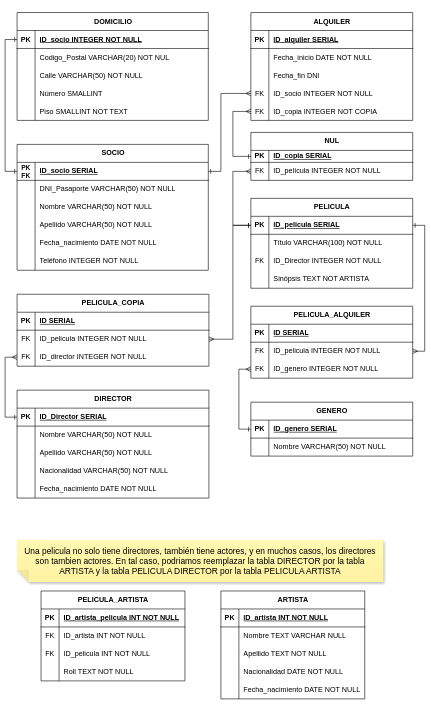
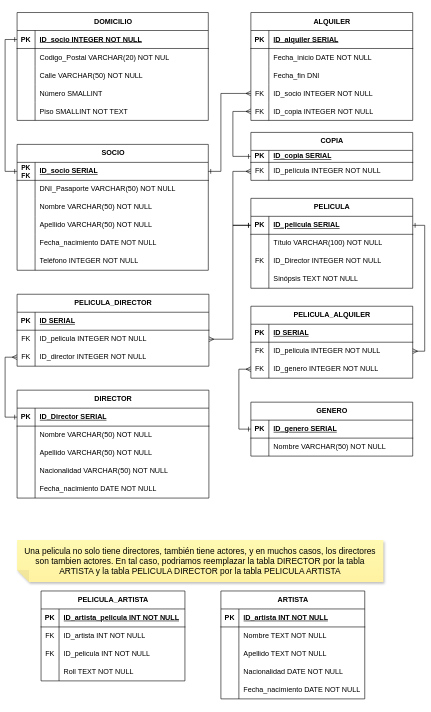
(323, 111) -> (321, 111)
(332, 141) -> (332, 141)
(320, 279) -> (314, 279)
(113, 303) -> (113, 303)
(289, 636) -> (281, 636)
